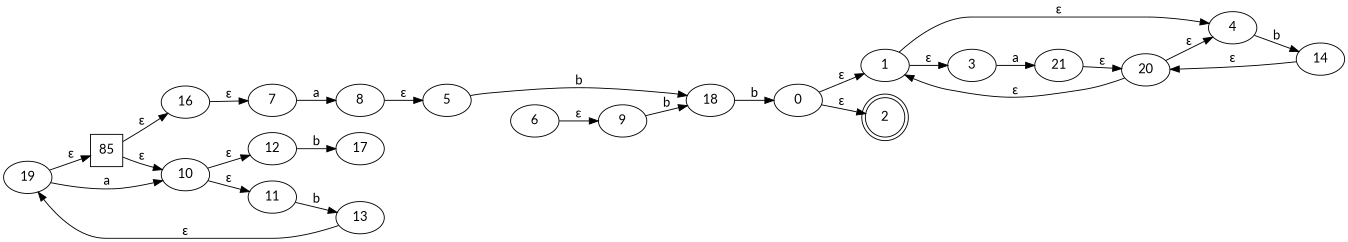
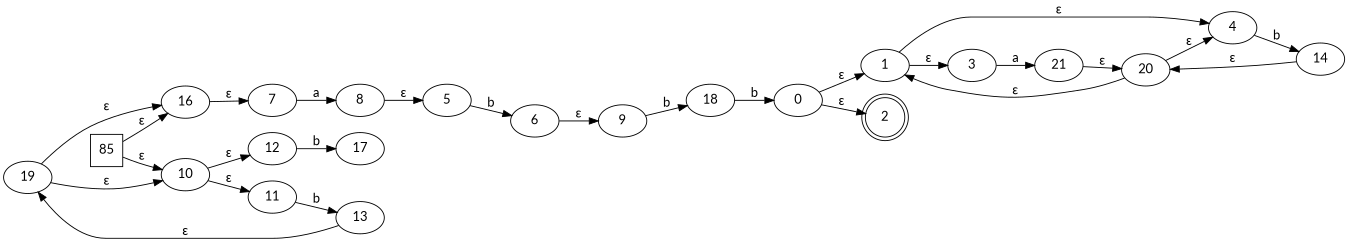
(574, 88) -> (487, 110)
(66, 164) -> (92, 126)
(107, 181) -> (107, 181)
